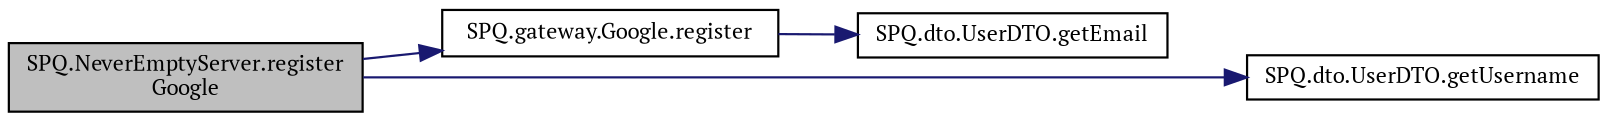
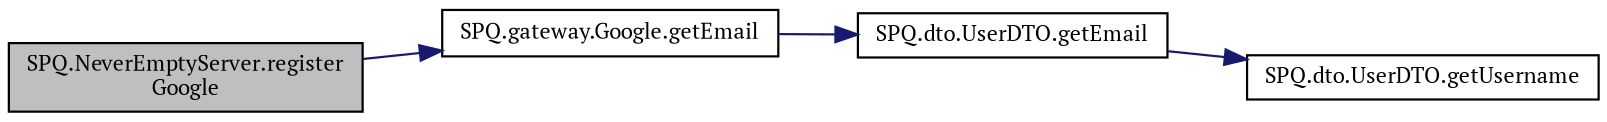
(610, 33) -> (610, 33)
(794, 77) -> (1196, 54)
